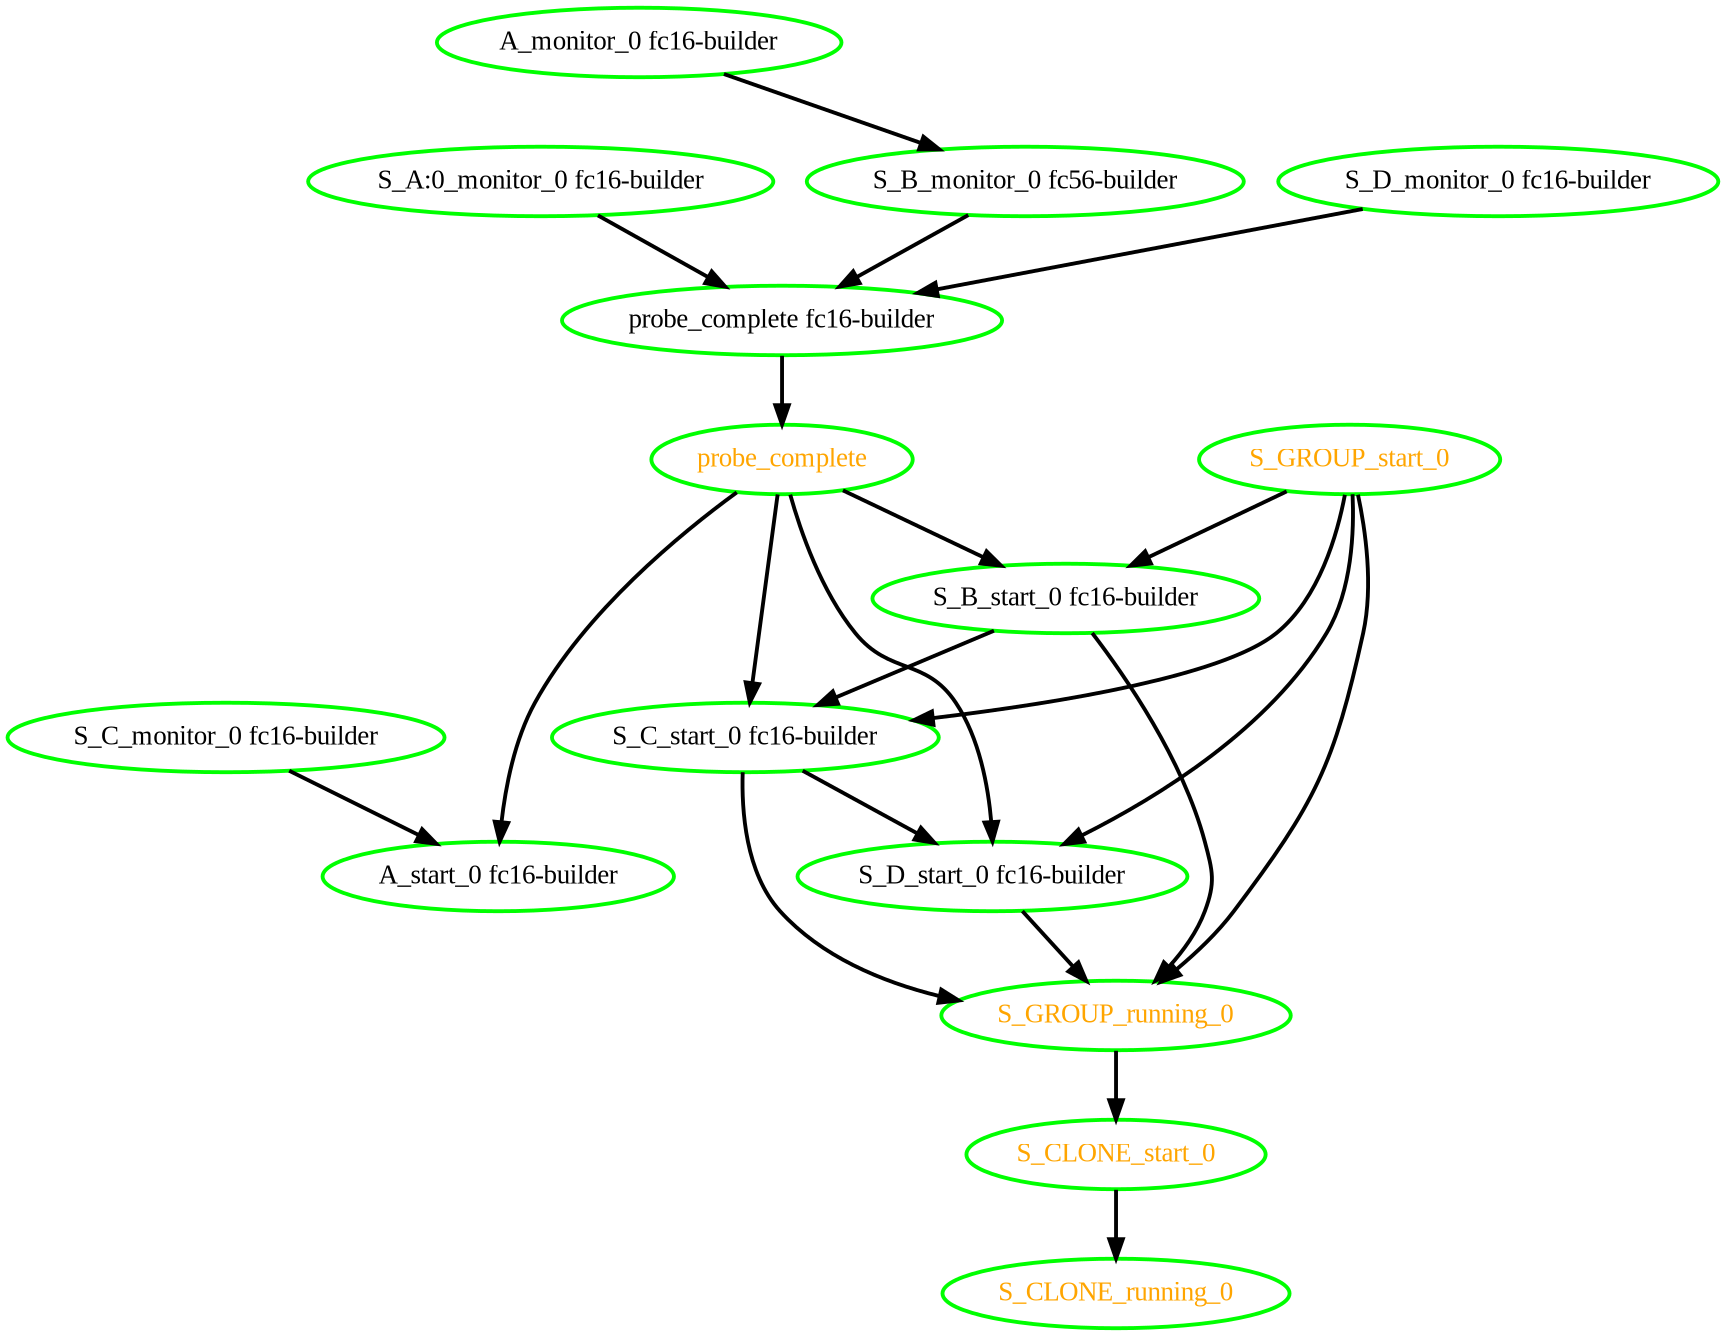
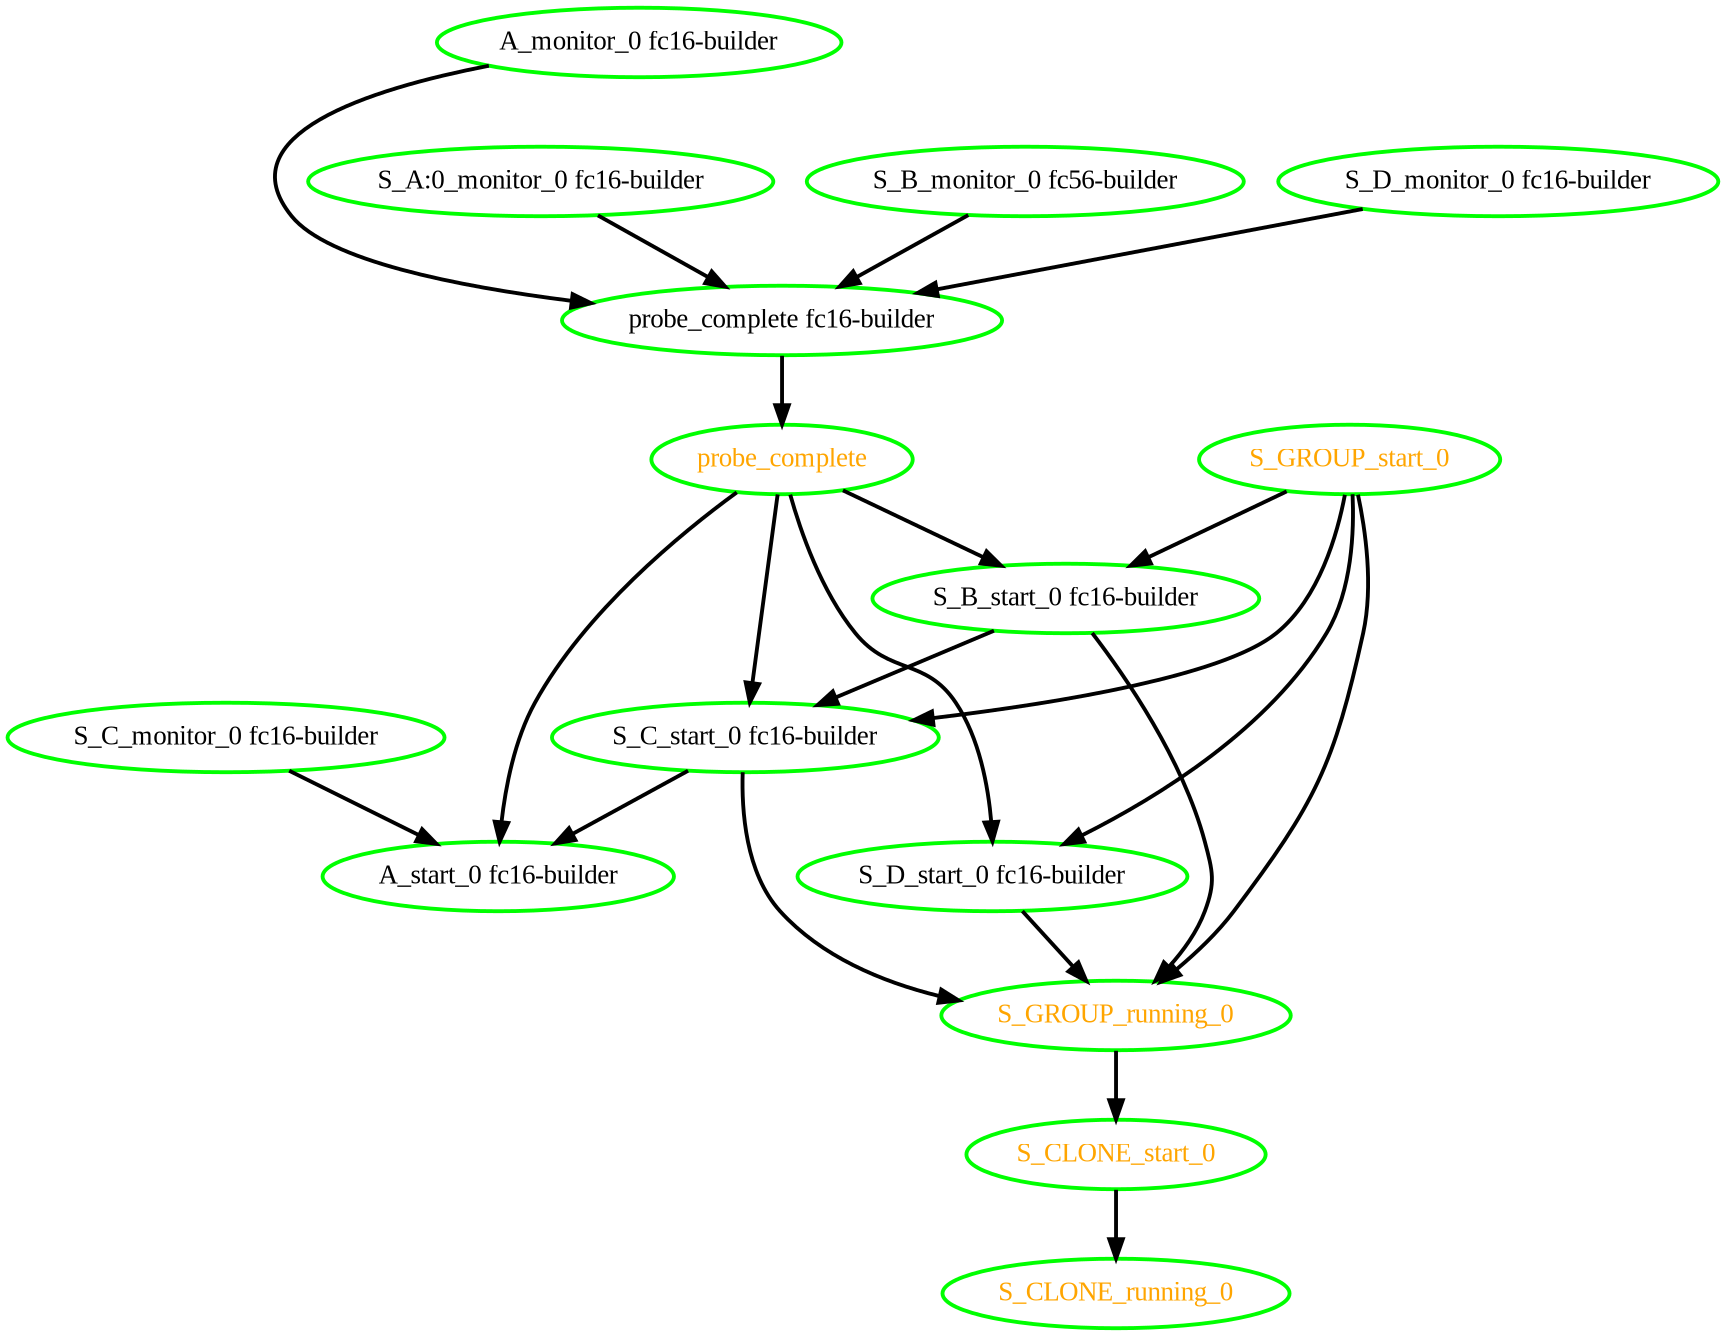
(822, 109) -> (292, 216)
(860, 802) -> (630, 802)
